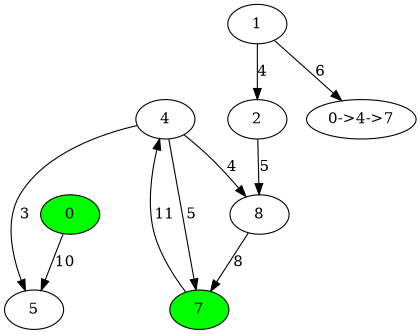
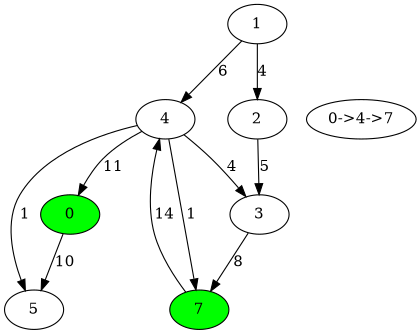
(304, 67) -> (215, 68)
none -> (108, 154)
(25, 215) -> (25, 215)
(165, 215) -> (165, 215)
(192, 215) -> (192, 215)
(260, 215) -> (260, 215)
